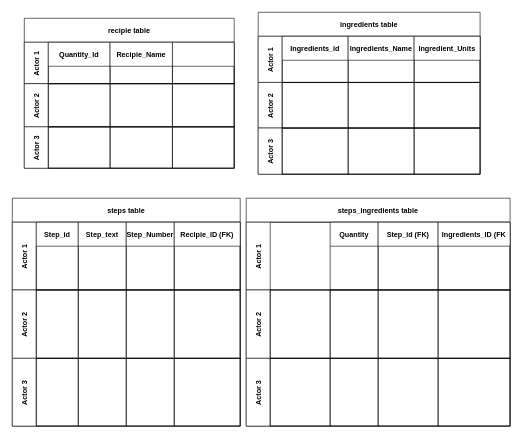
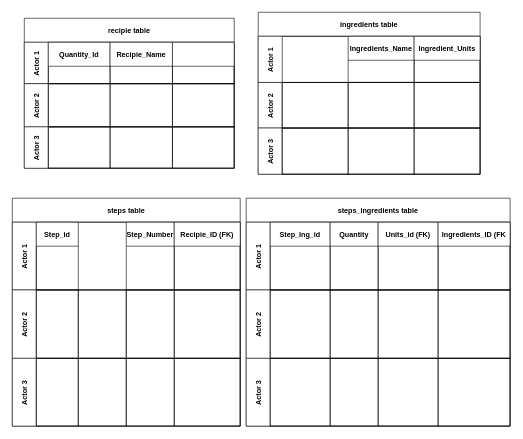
(315, 59) -> none
(408, 235) -> (408, 235)
(102, 256) -> none
none -> (300, 256)
